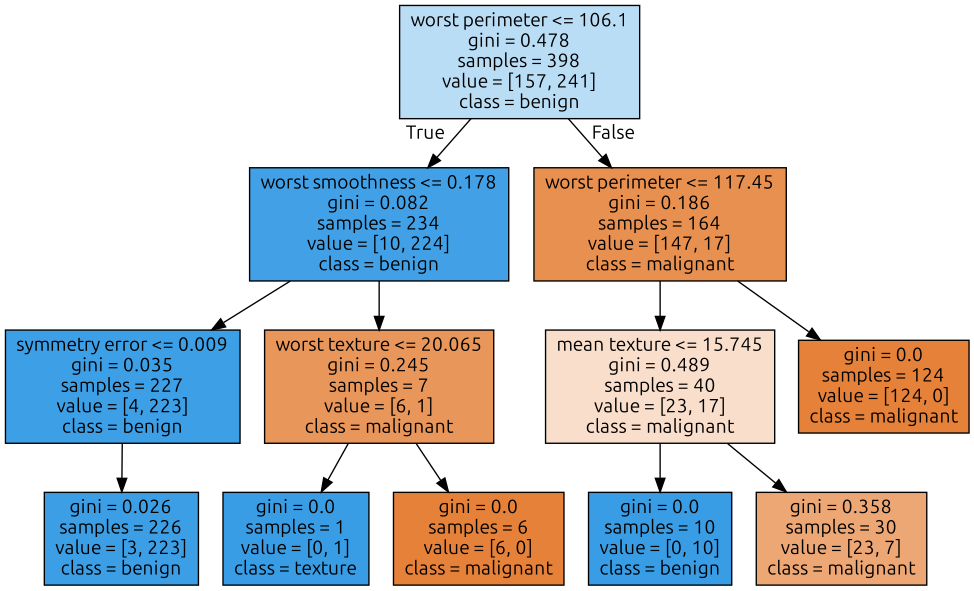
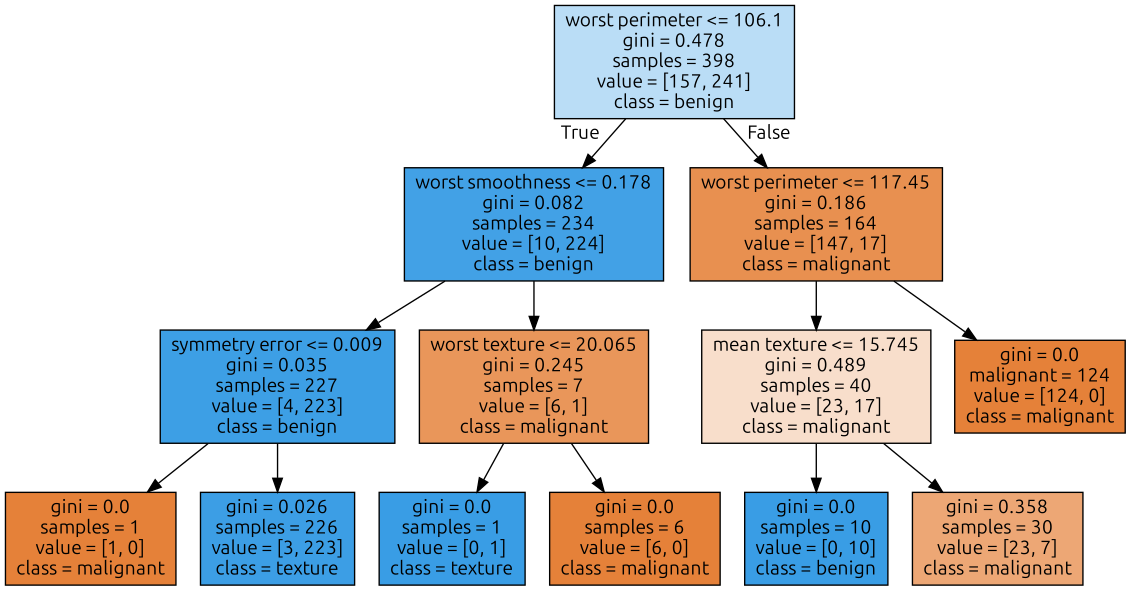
(884, 387) -> (1040, 387)
none -> (91, 539)
(121, 539) -> (278, 539)
